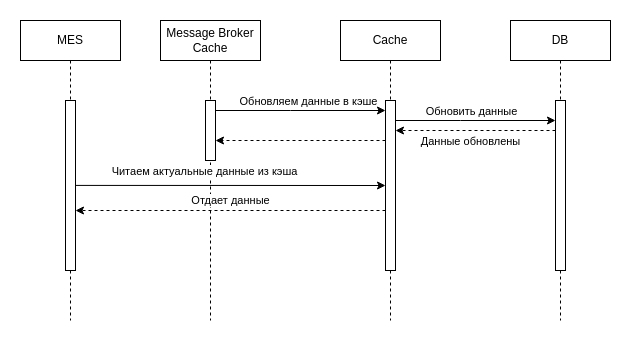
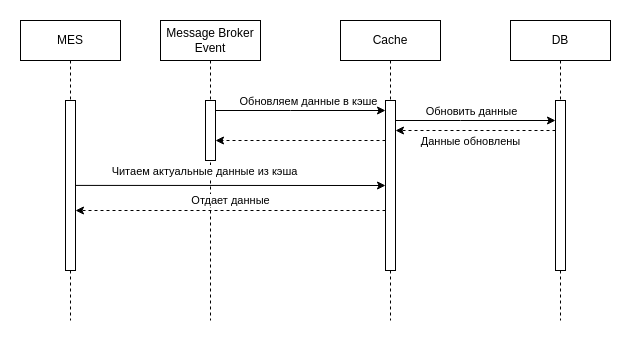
(211, 41) -> (211, 41)
